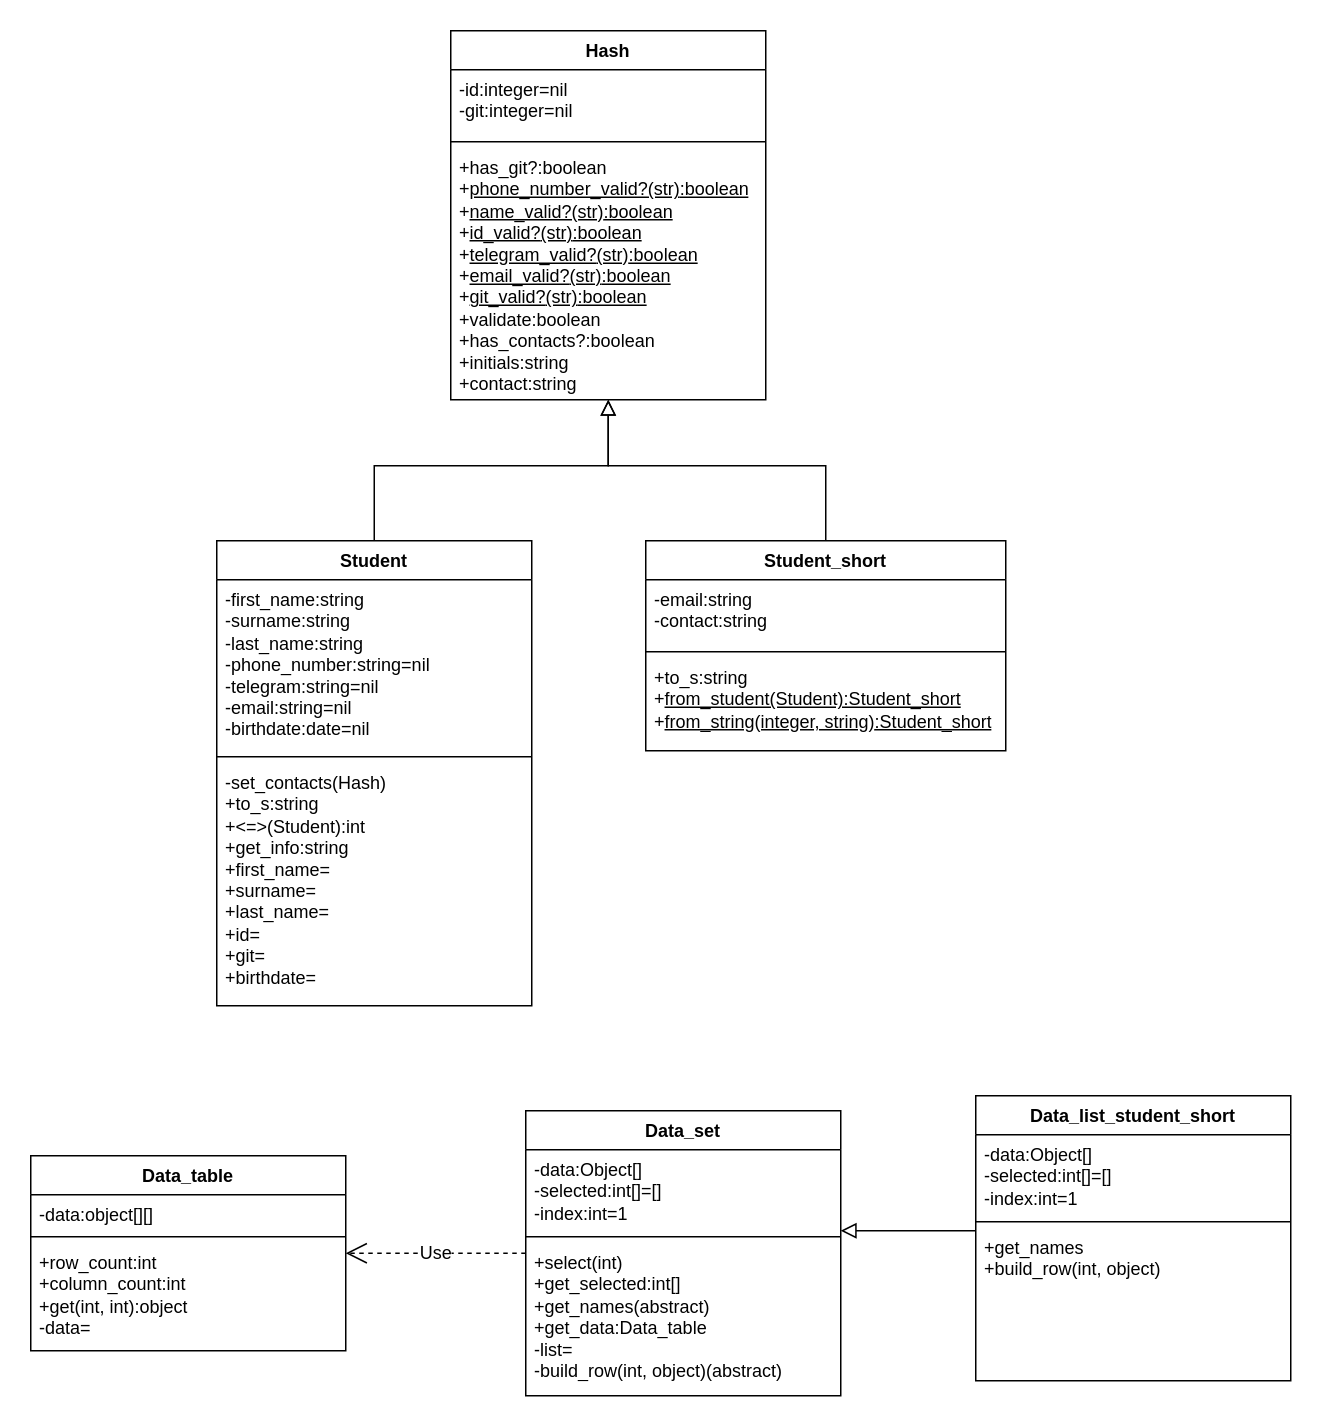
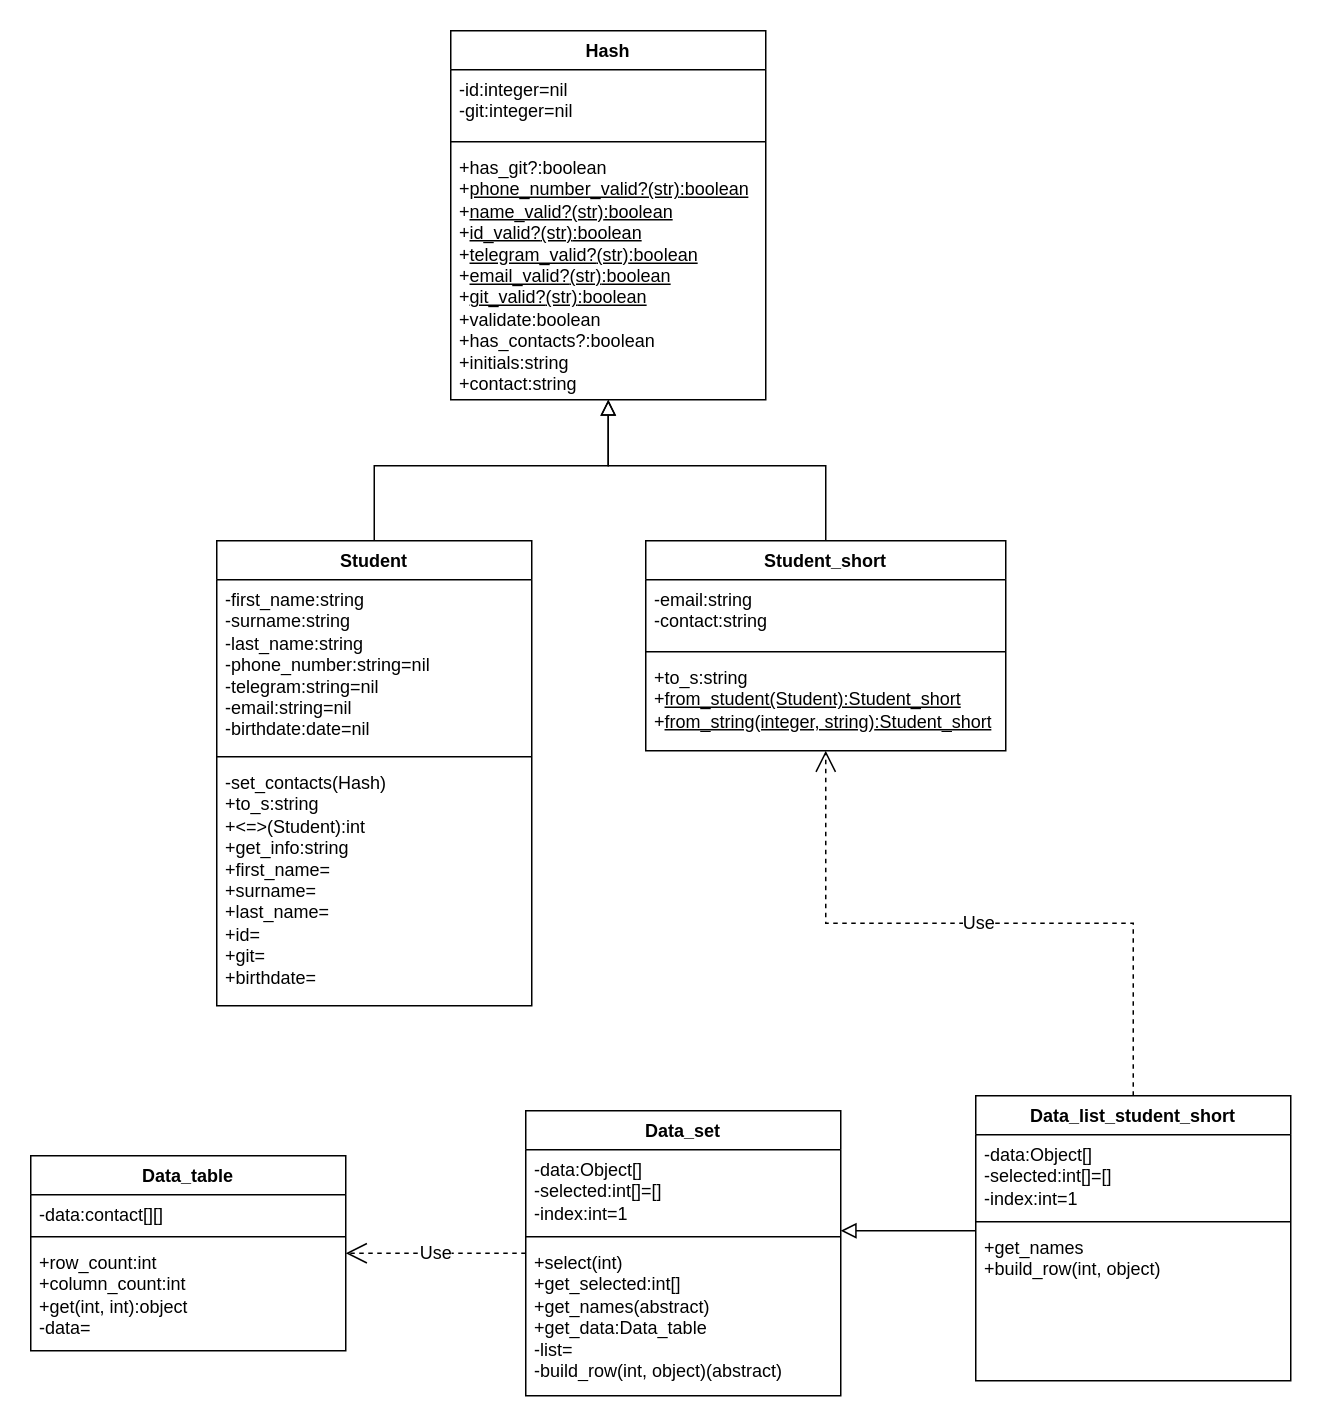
none -> (981, 923)
(118, 1216) -> (123, 1216)
